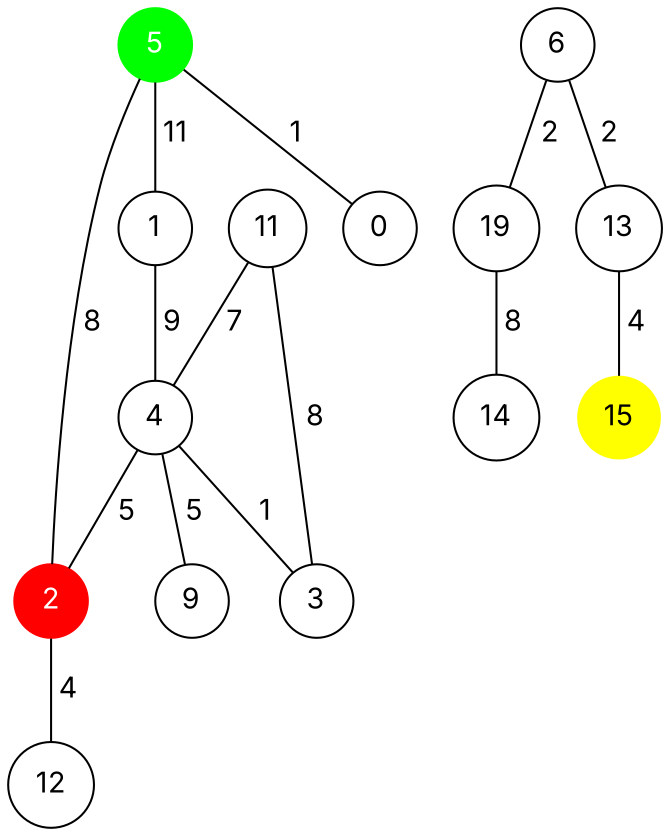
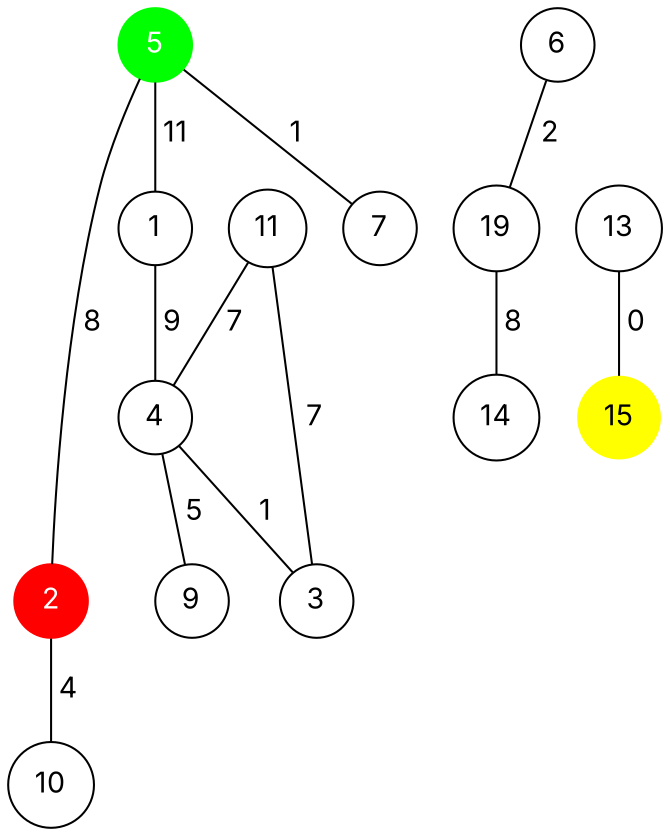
(588, 134) -> none
(380, 228) -> (380, 228)
(632, 323) -> (632, 323)
(312, 418) -> (312, 418)
(103, 509) -> none
(51, 785) -> (51, 785)
